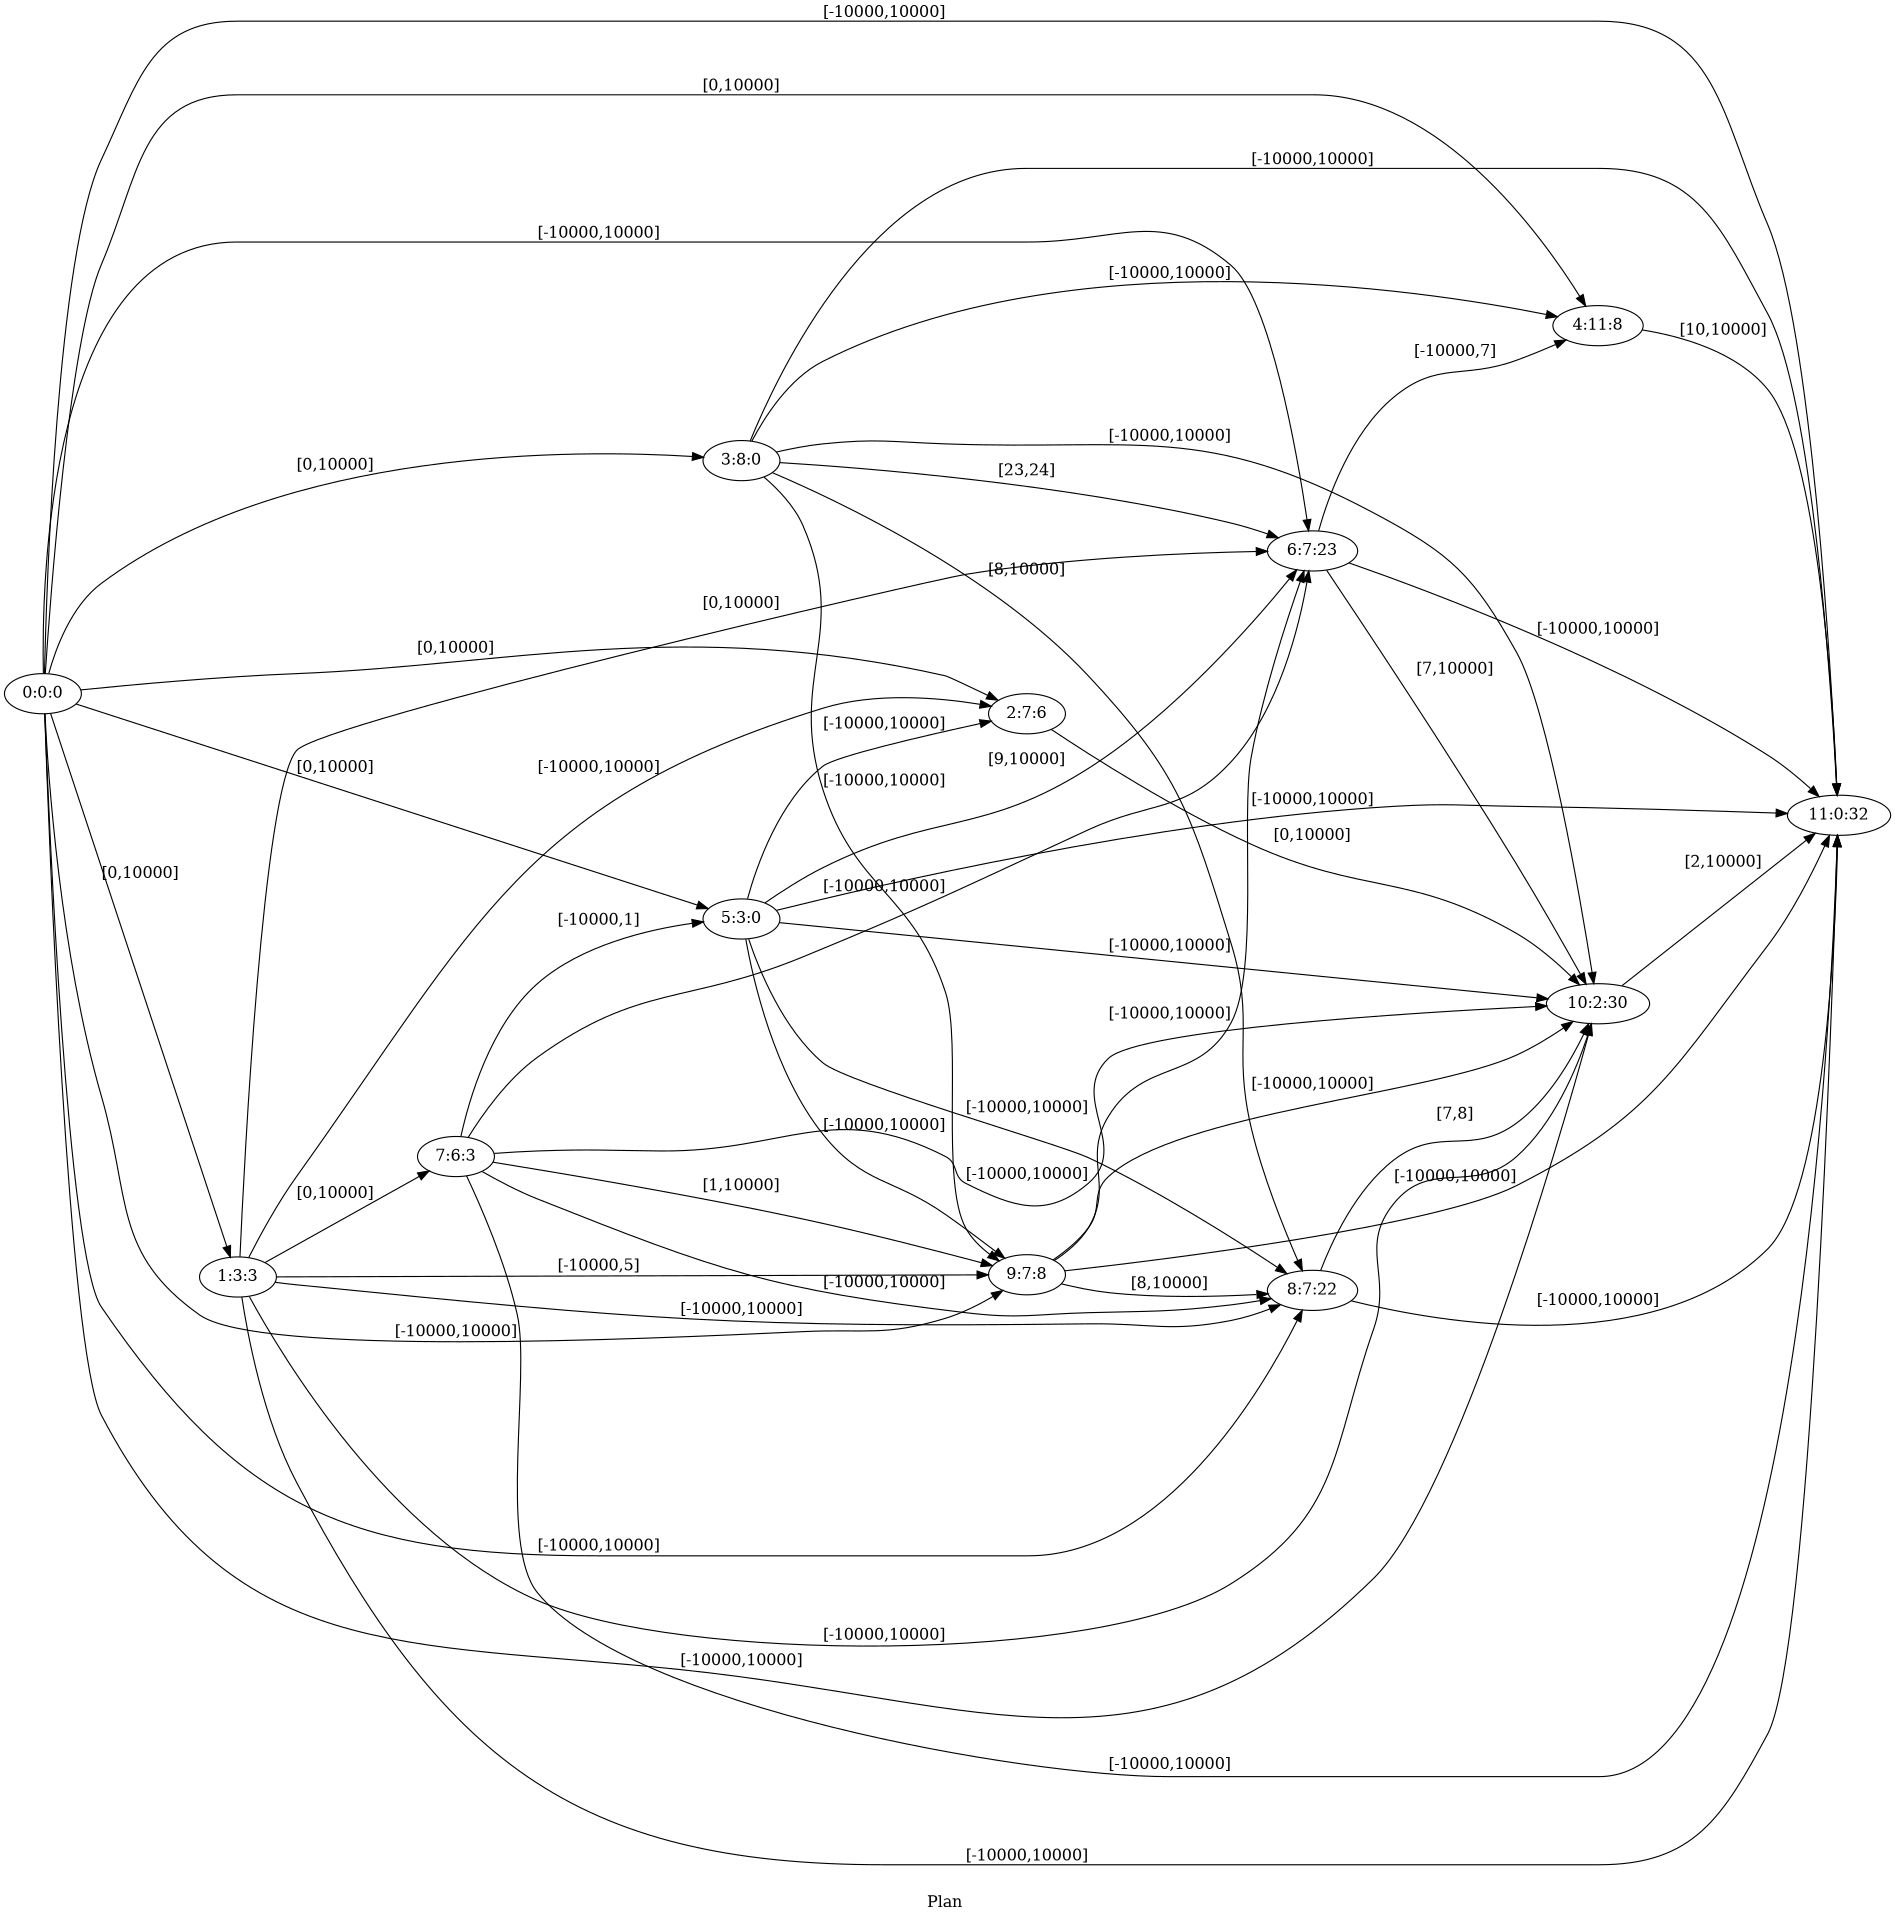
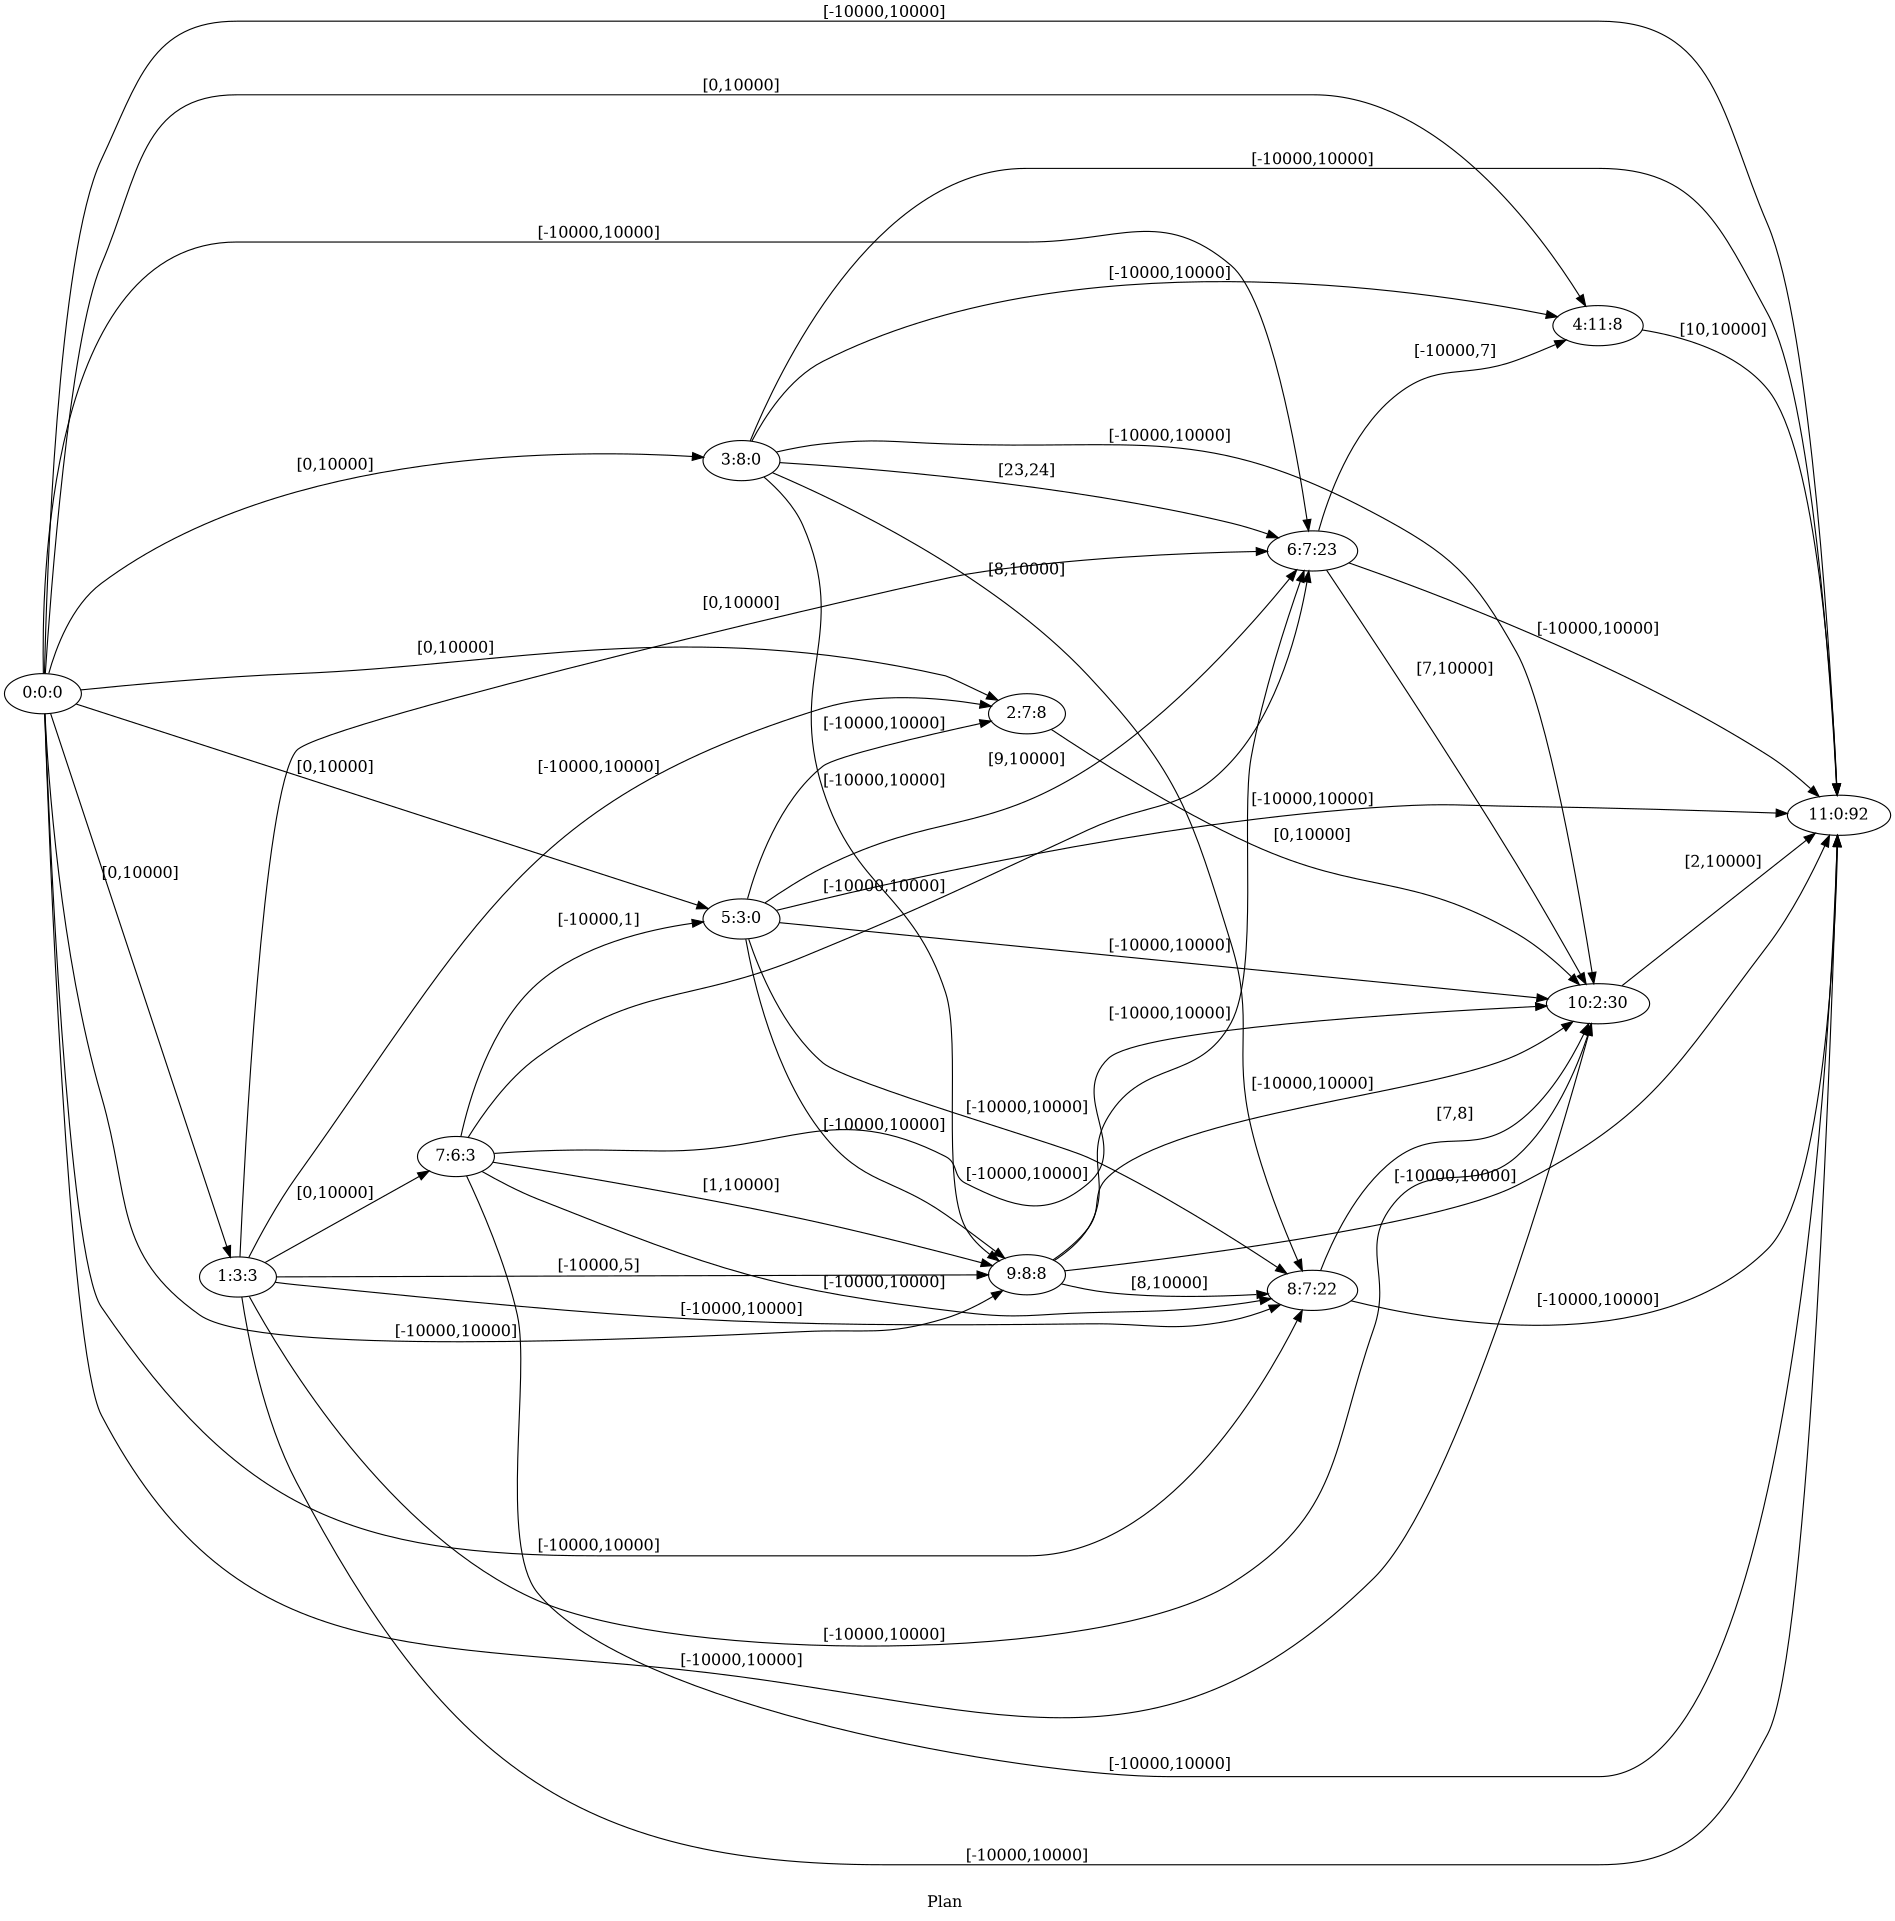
(1027, 714) -> (1027, 714)
(1839, 815) -> (1839, 815)
(1027, 1275) -> (1027, 1275)
